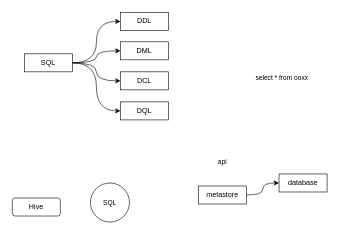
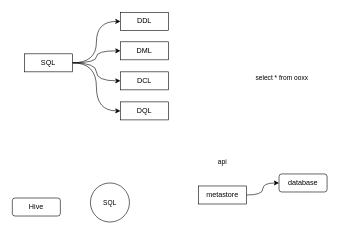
(303, 183) -> (303, 183)
